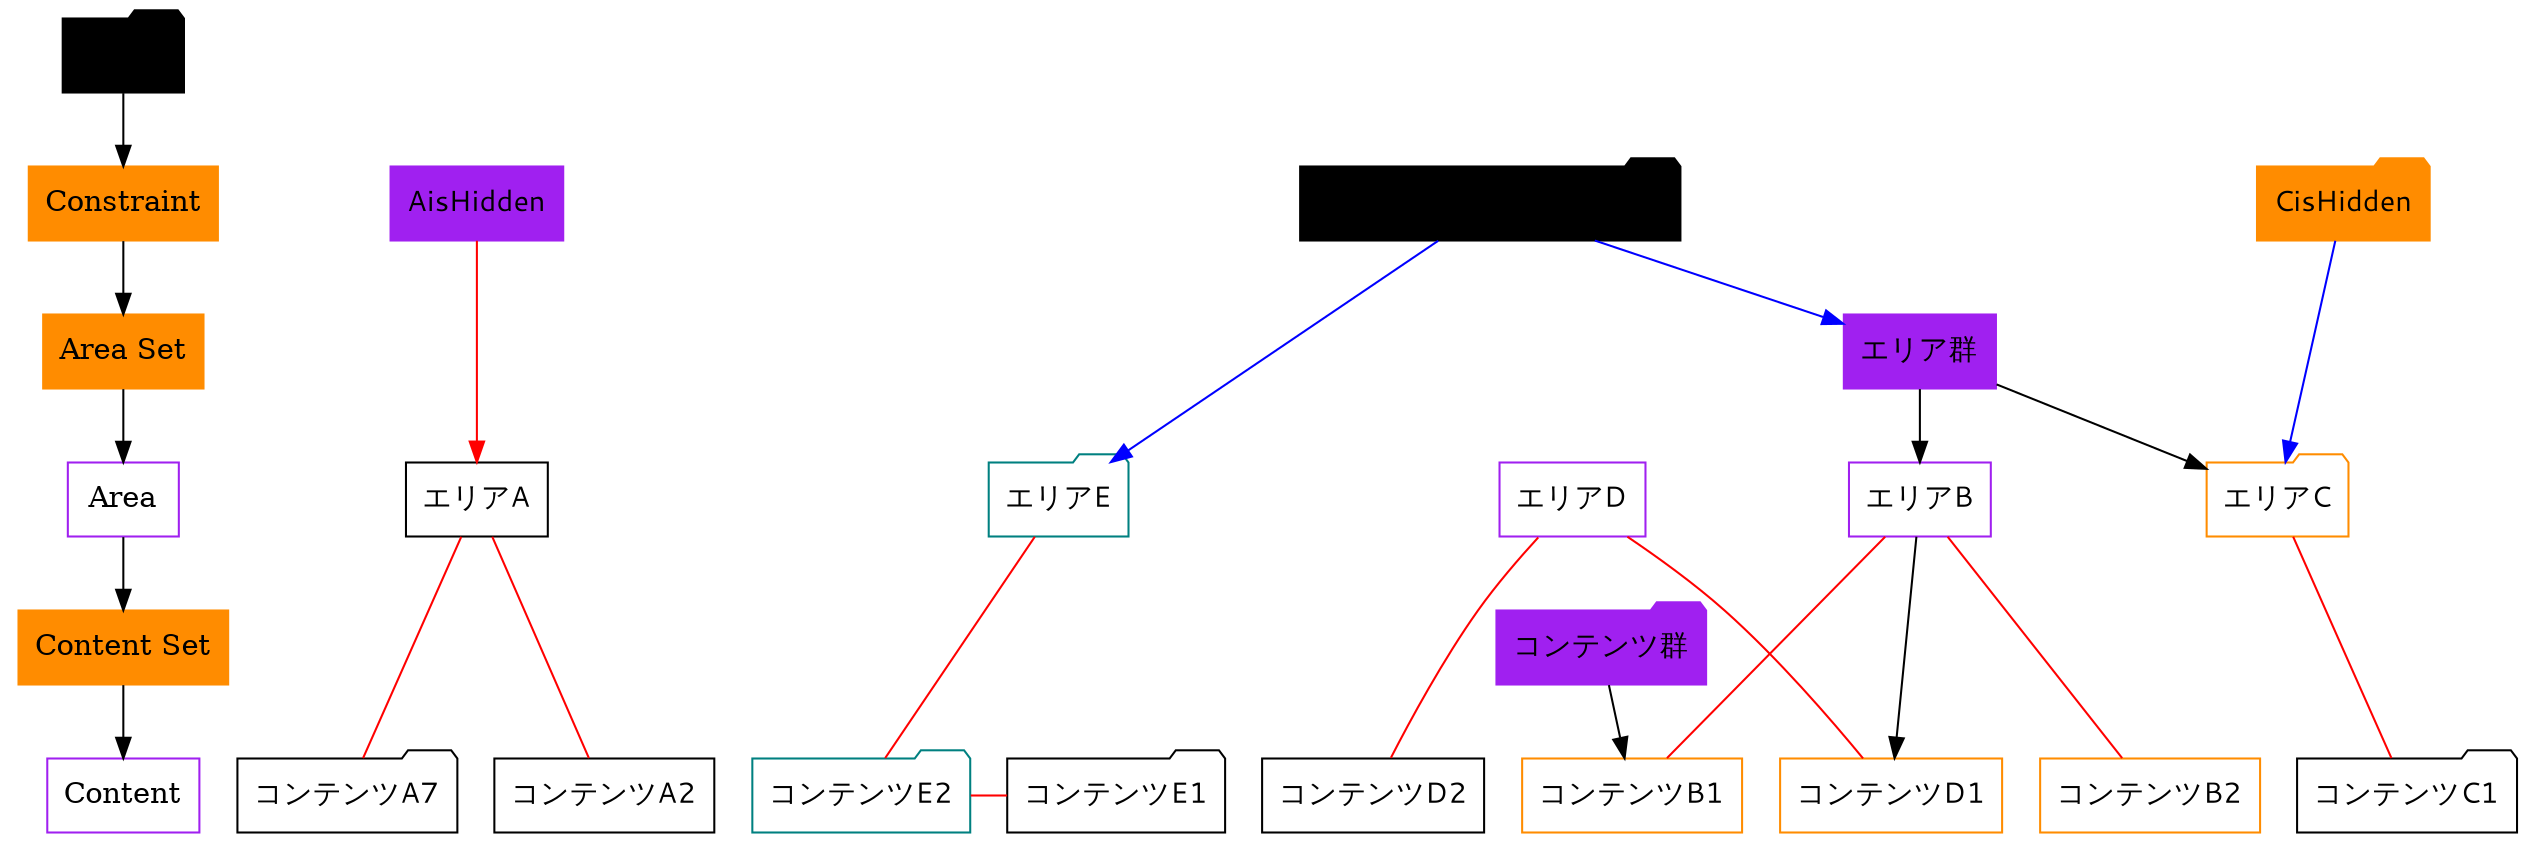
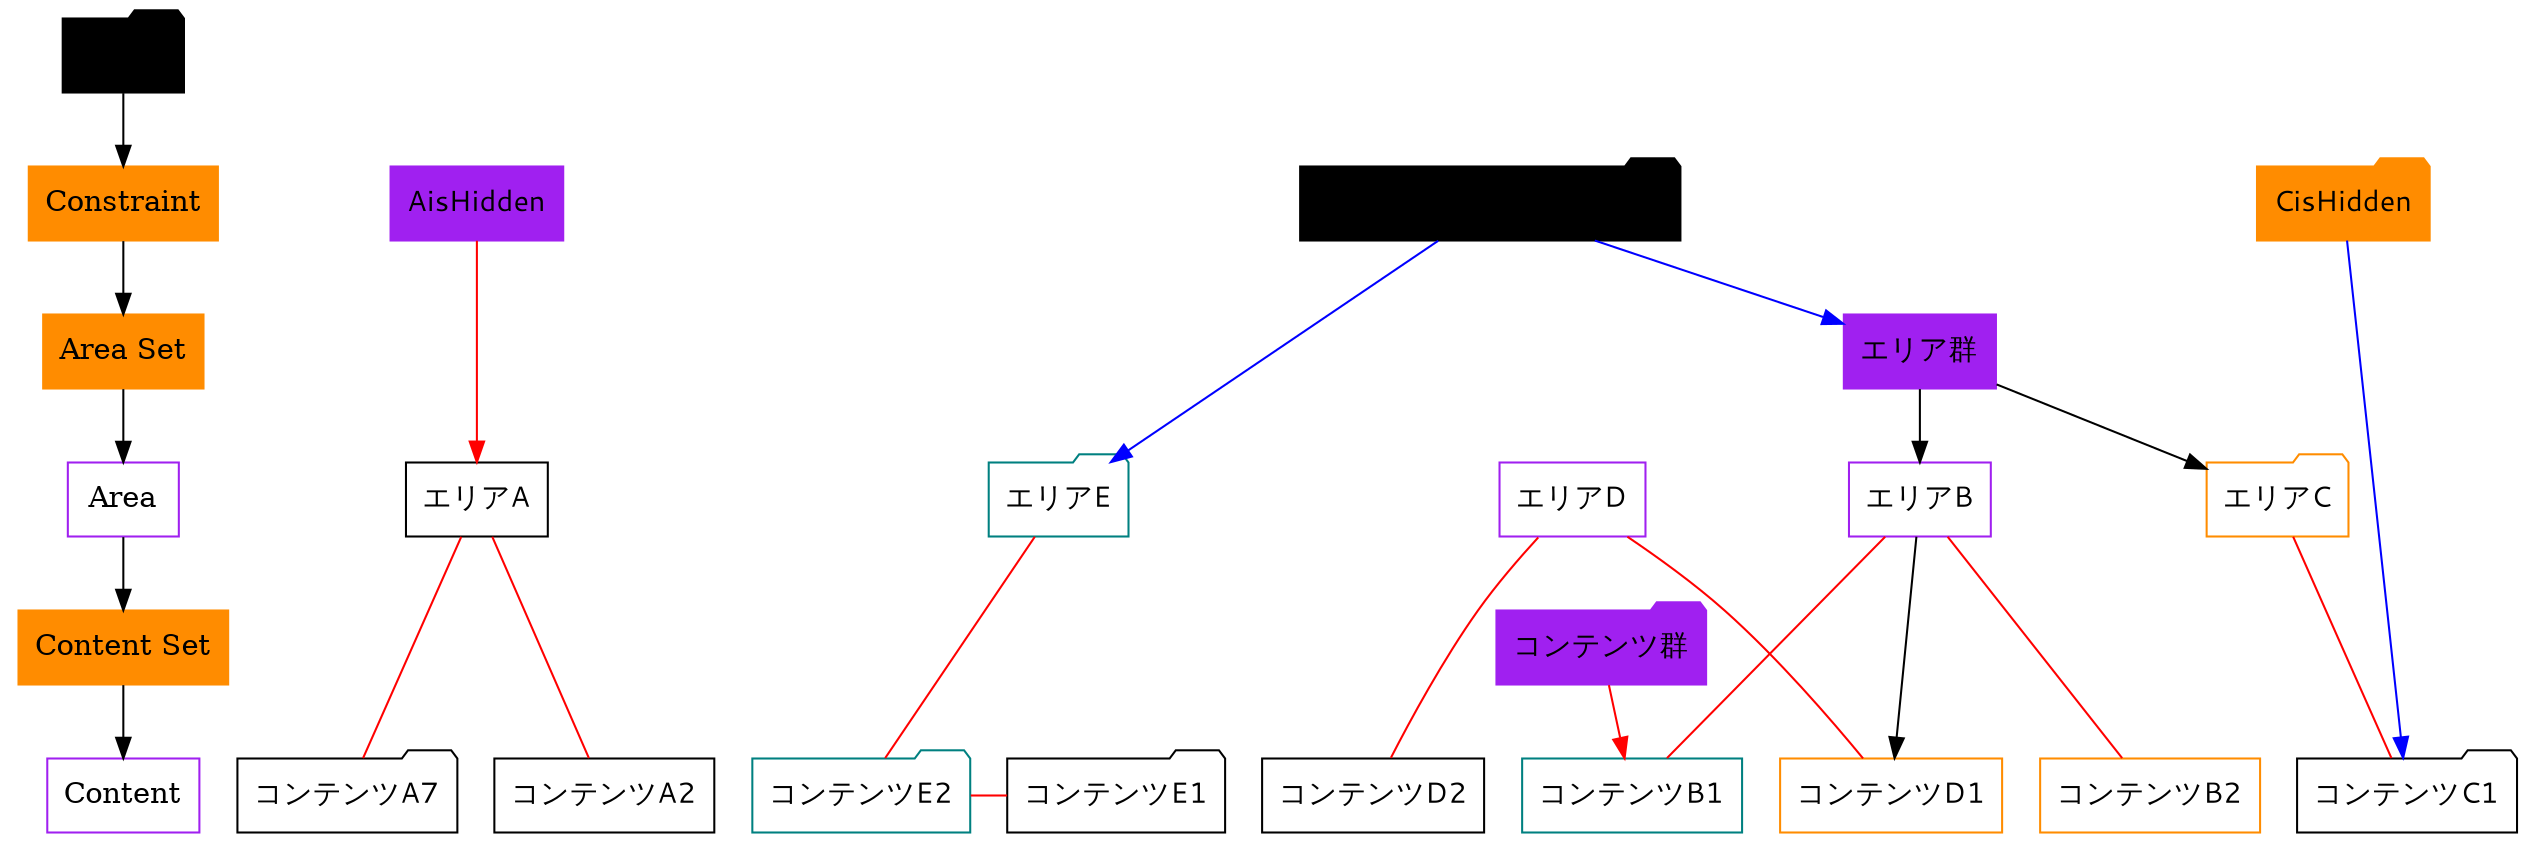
(2313, 341) -> (2374, 489)
(1615, 711) -> (1615, 711)
(1632, 795) -> (1632, 795)
